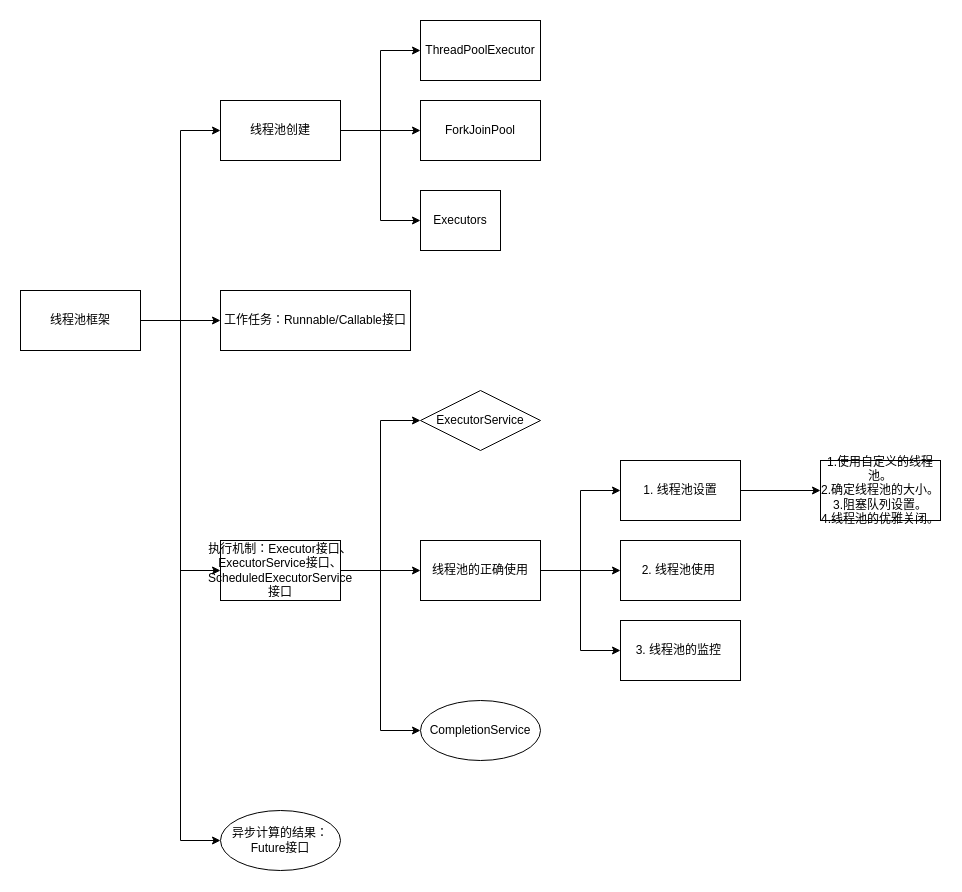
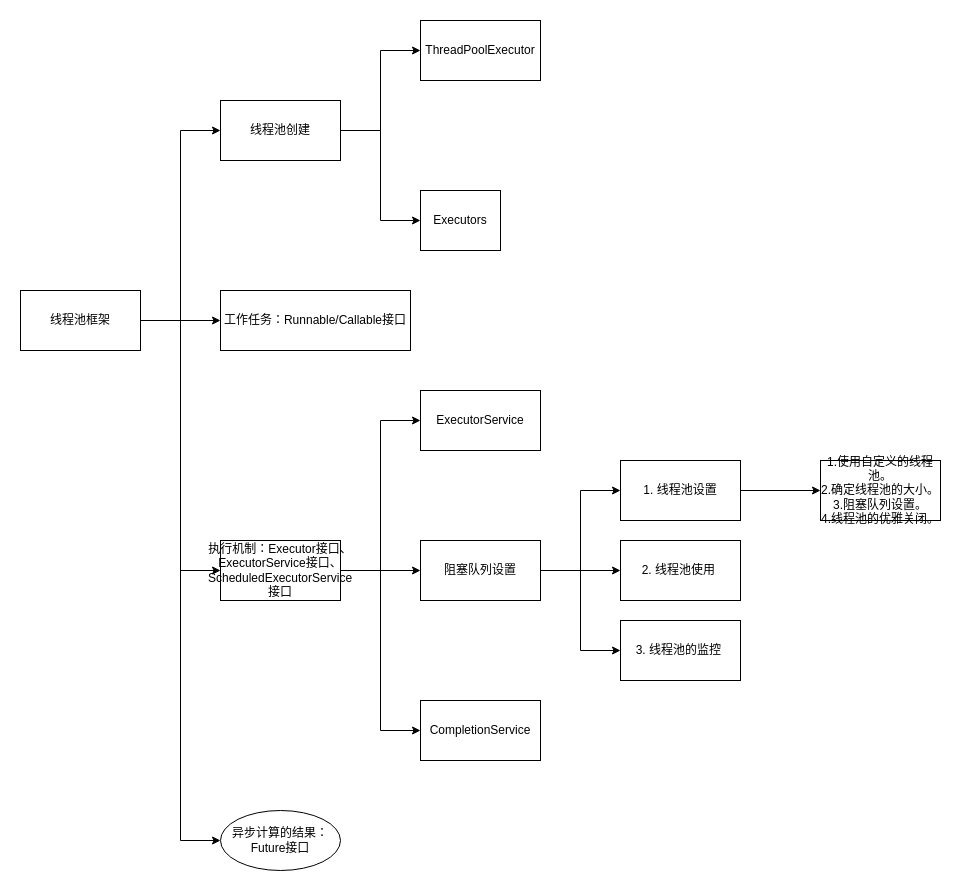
(398, 131) -> none
(481, 131) -> none
(481, 421) -> (481, 421)
(481, 571) -> (481, 571)
(481, 731) -> (481, 731)
